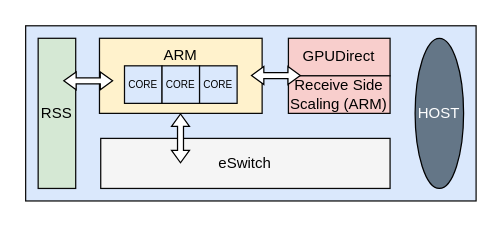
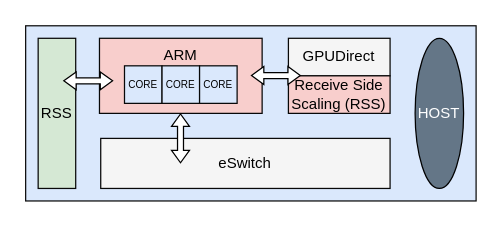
(181, 56) -> (181, 56)
(339, 57) -> (339, 57)
(339, 94) -> (339, 94)
